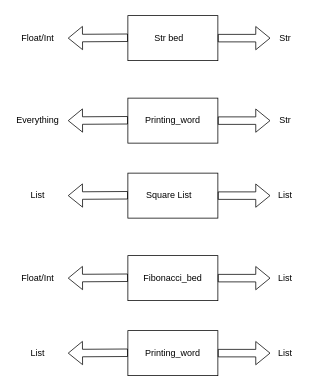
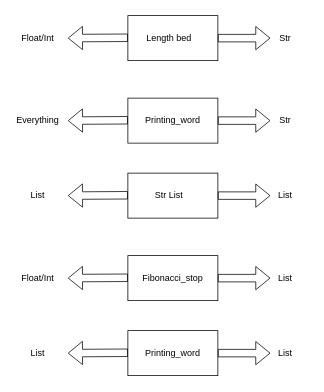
(169, 38) -> (169, 38)
(169, 195) -> (169, 195)
(173, 278) -> (173, 278)
